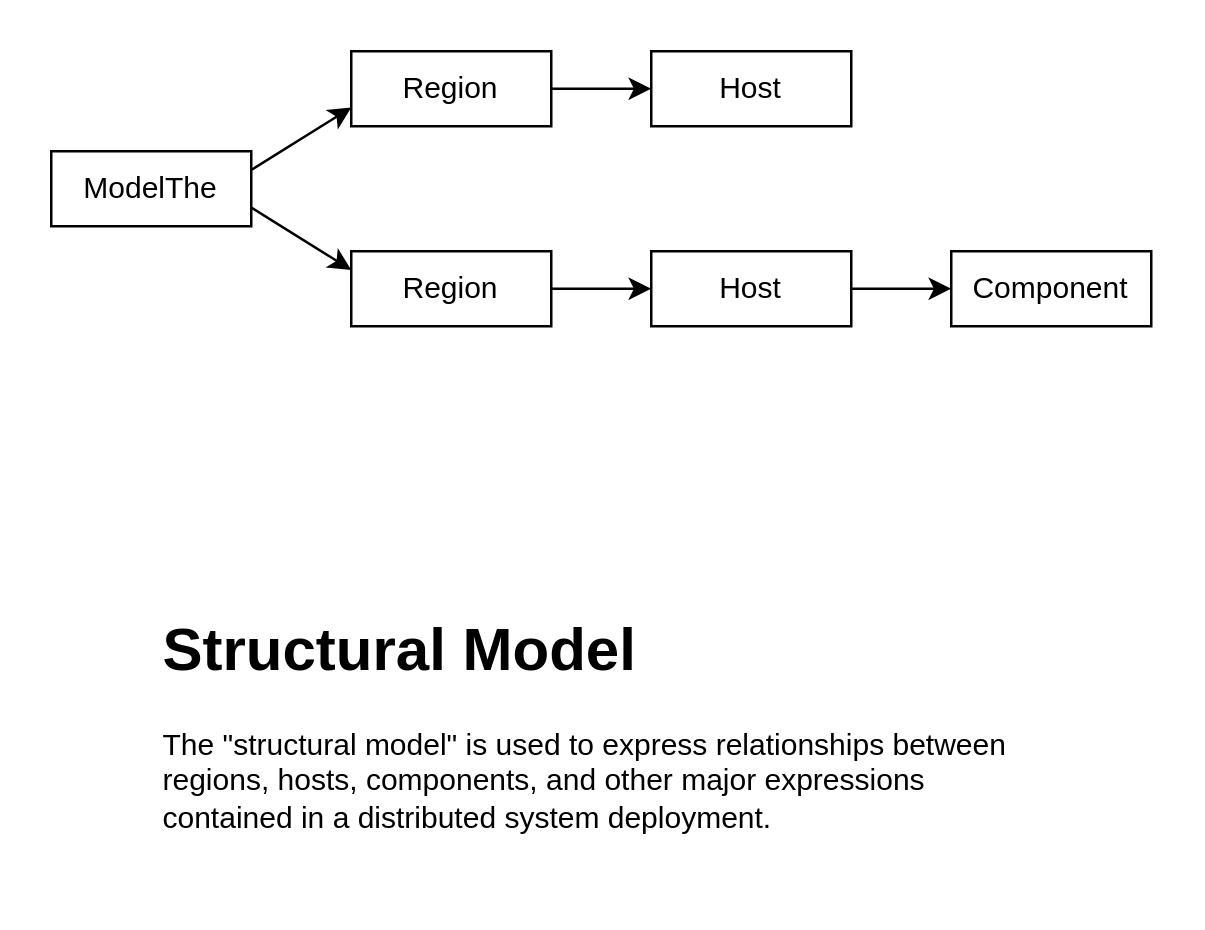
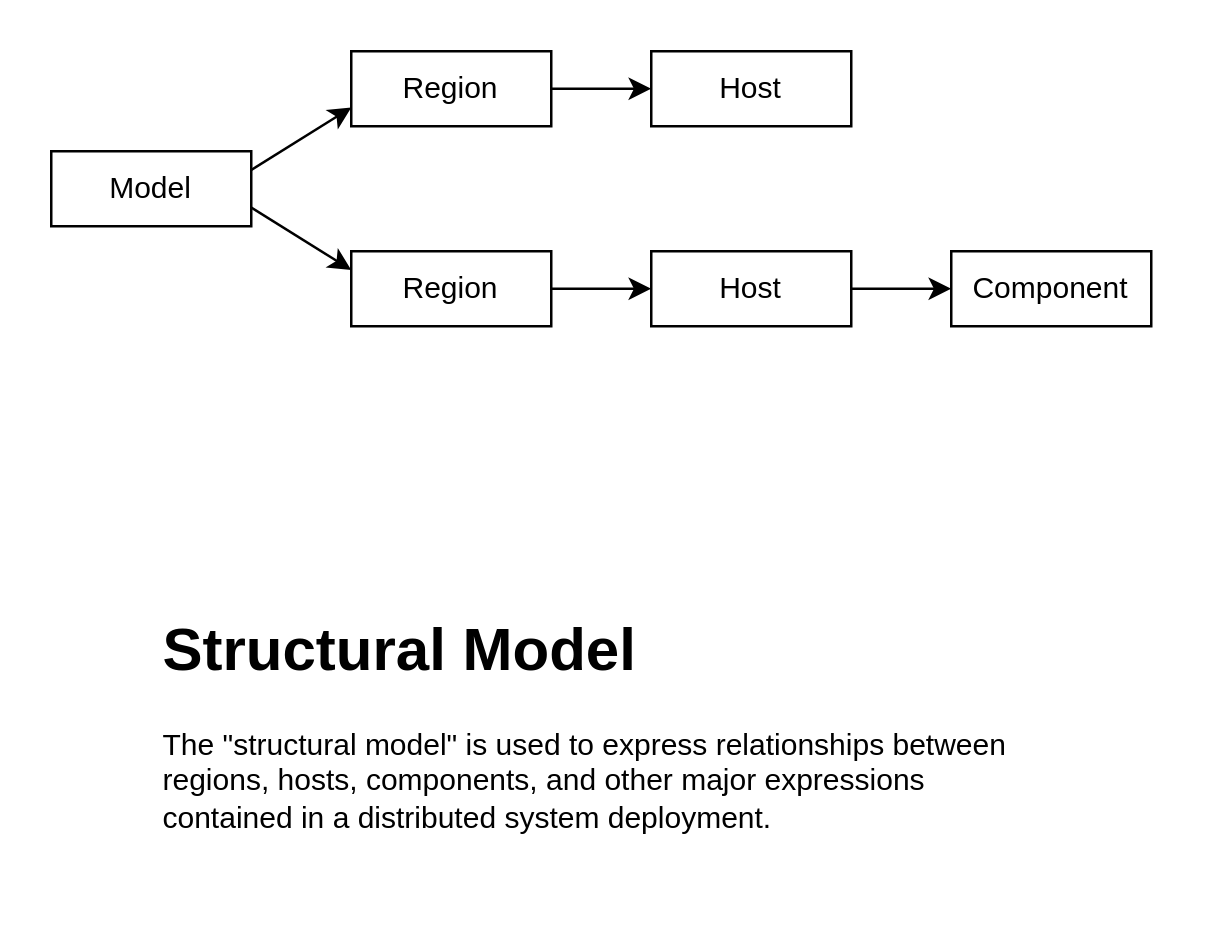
(151, 189) -> (151, 189)
